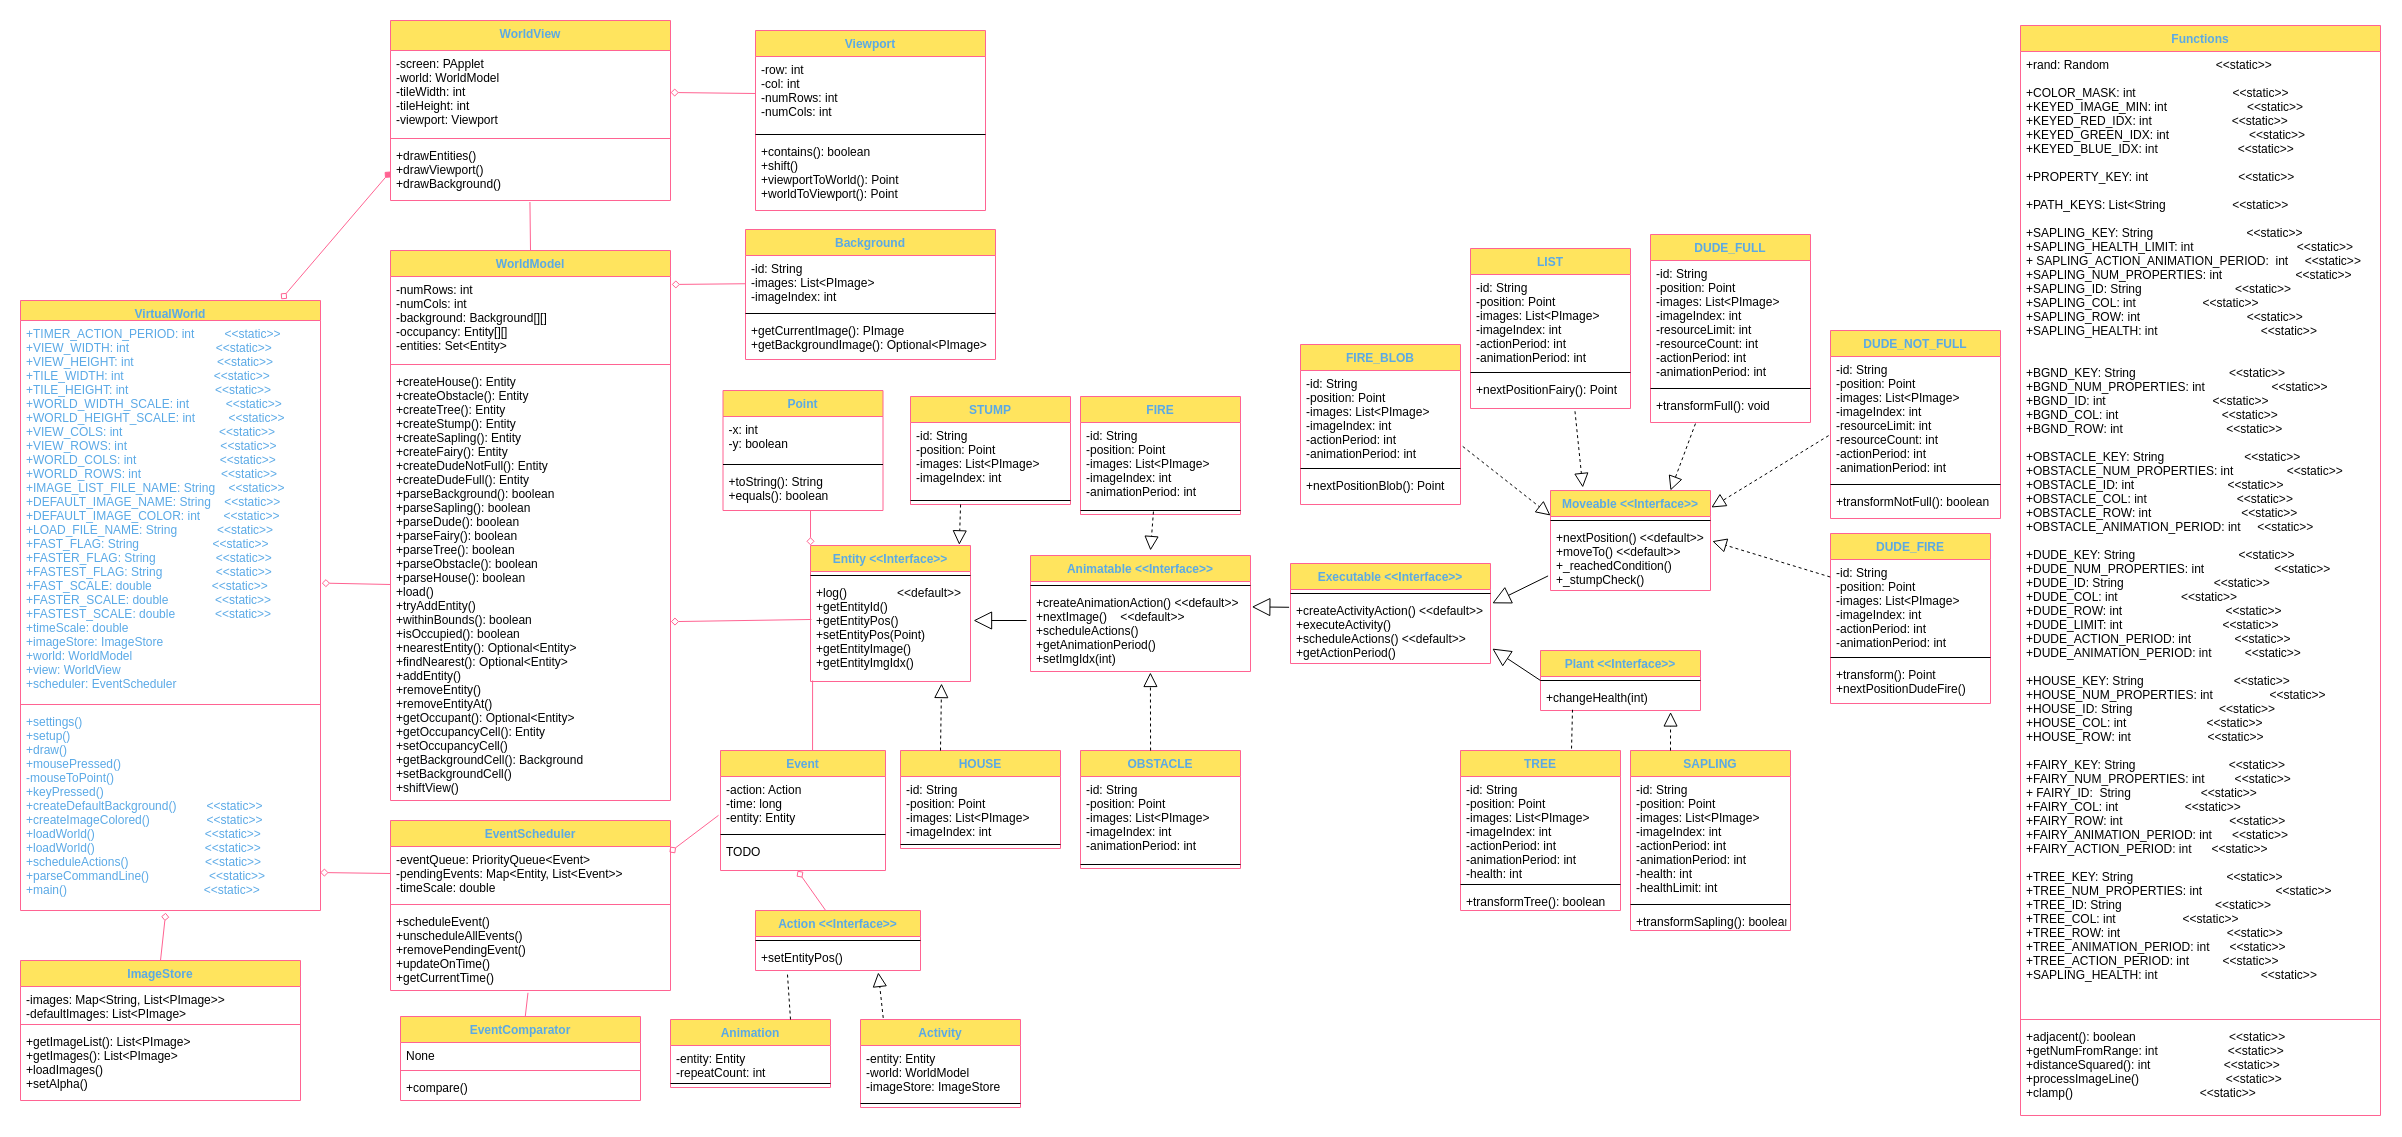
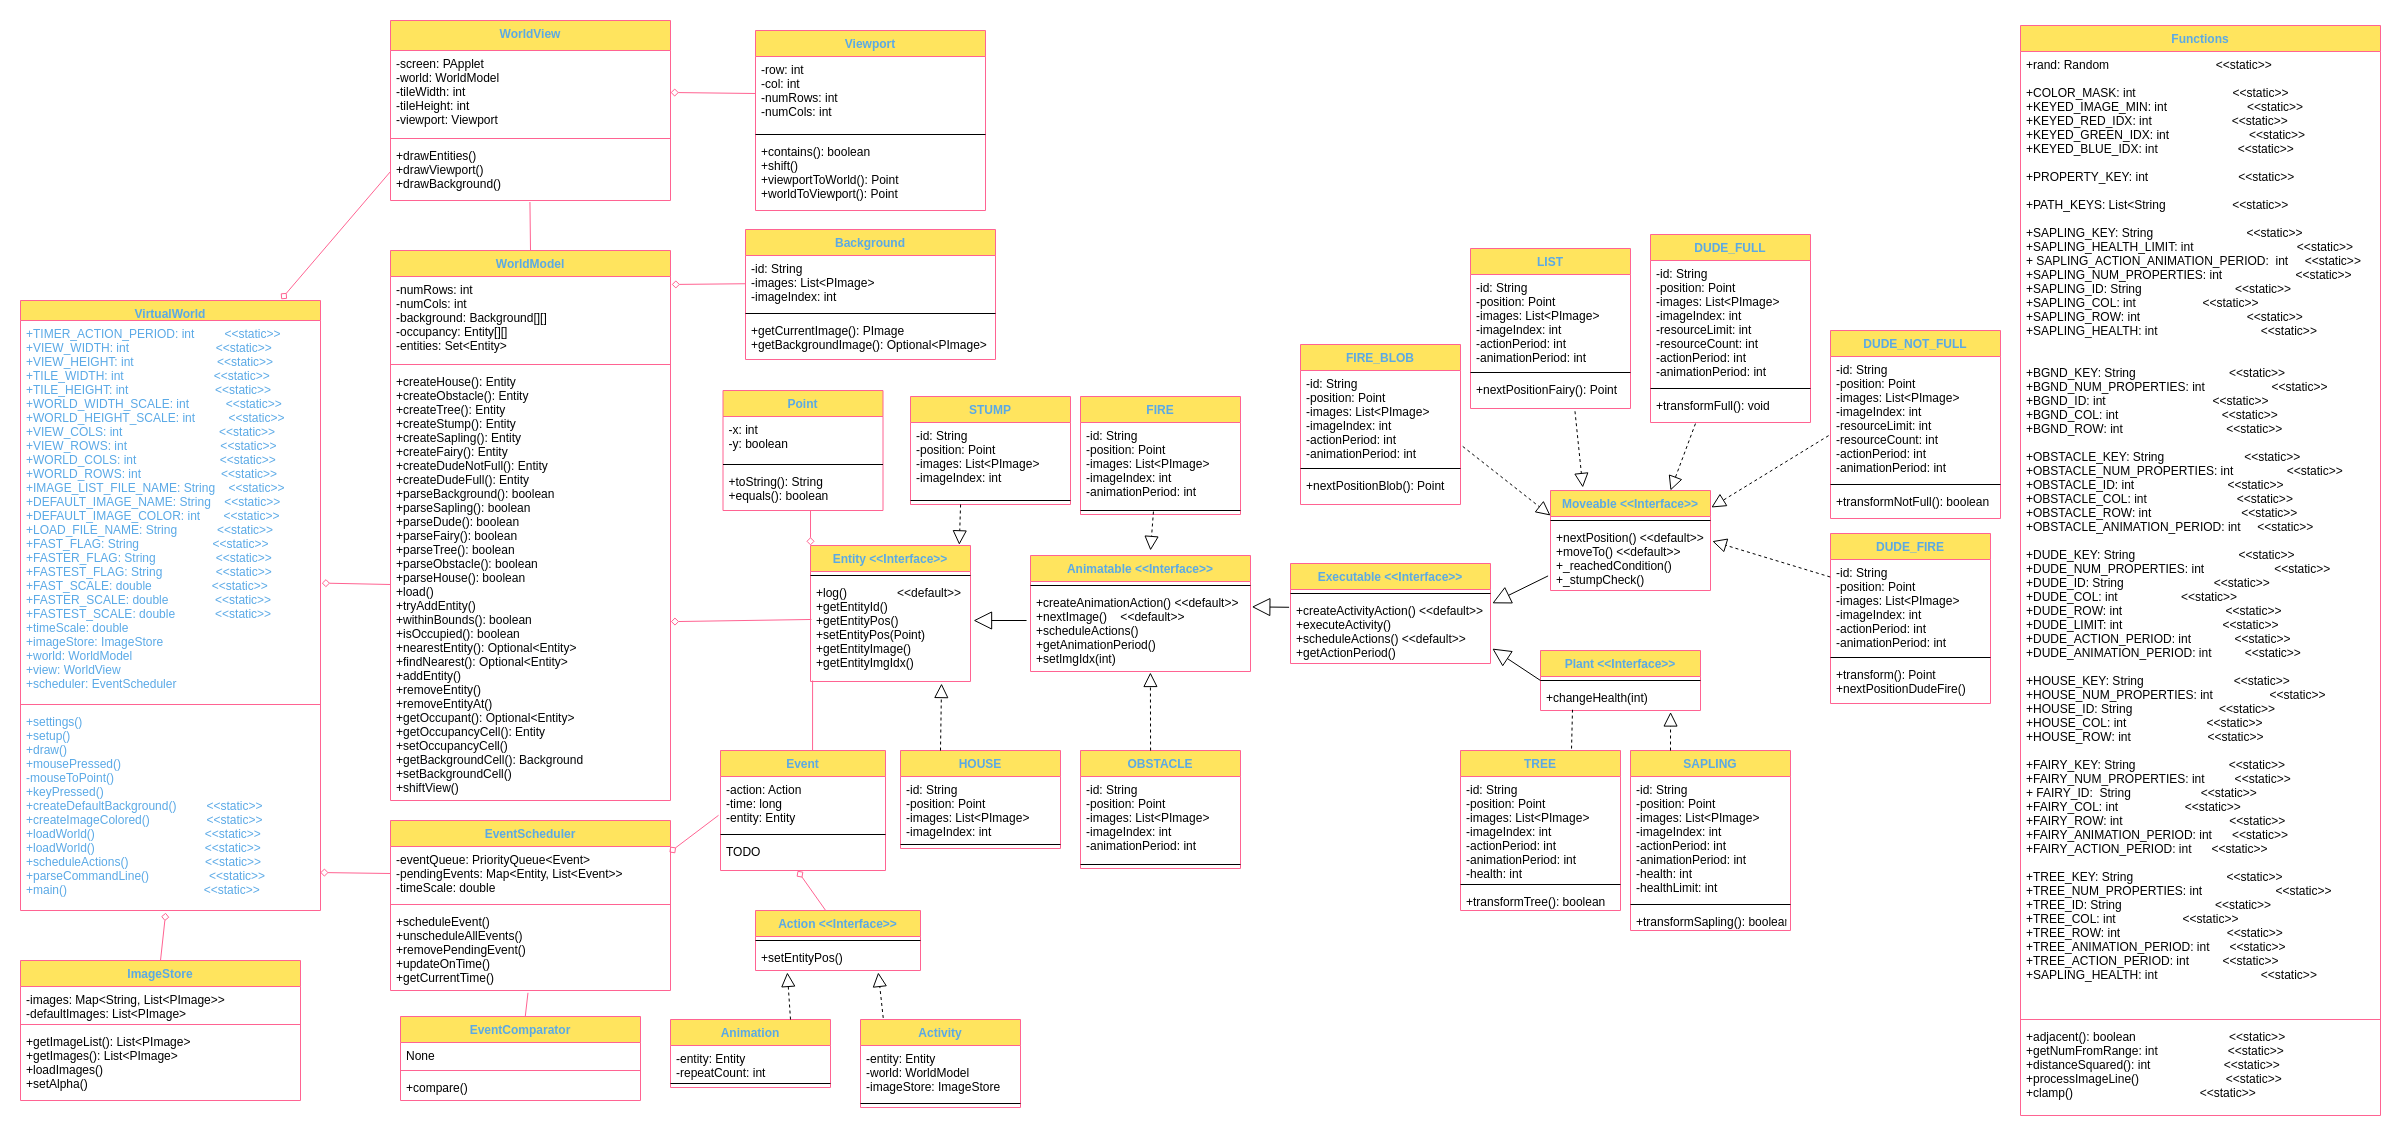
(385, 178) -> (386, 177)
(788, 980) -> (788, 988)
